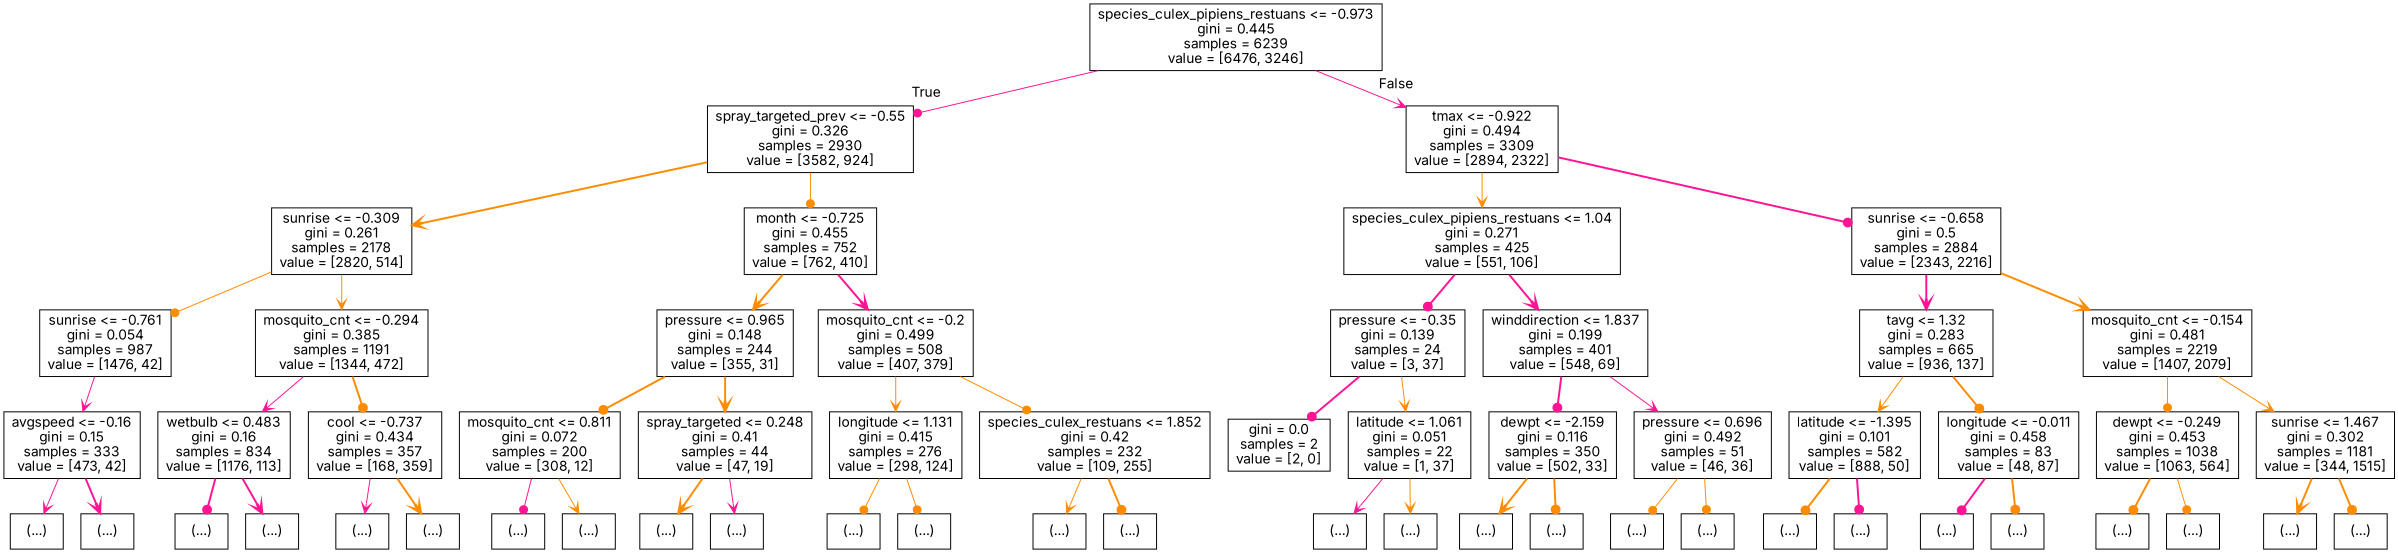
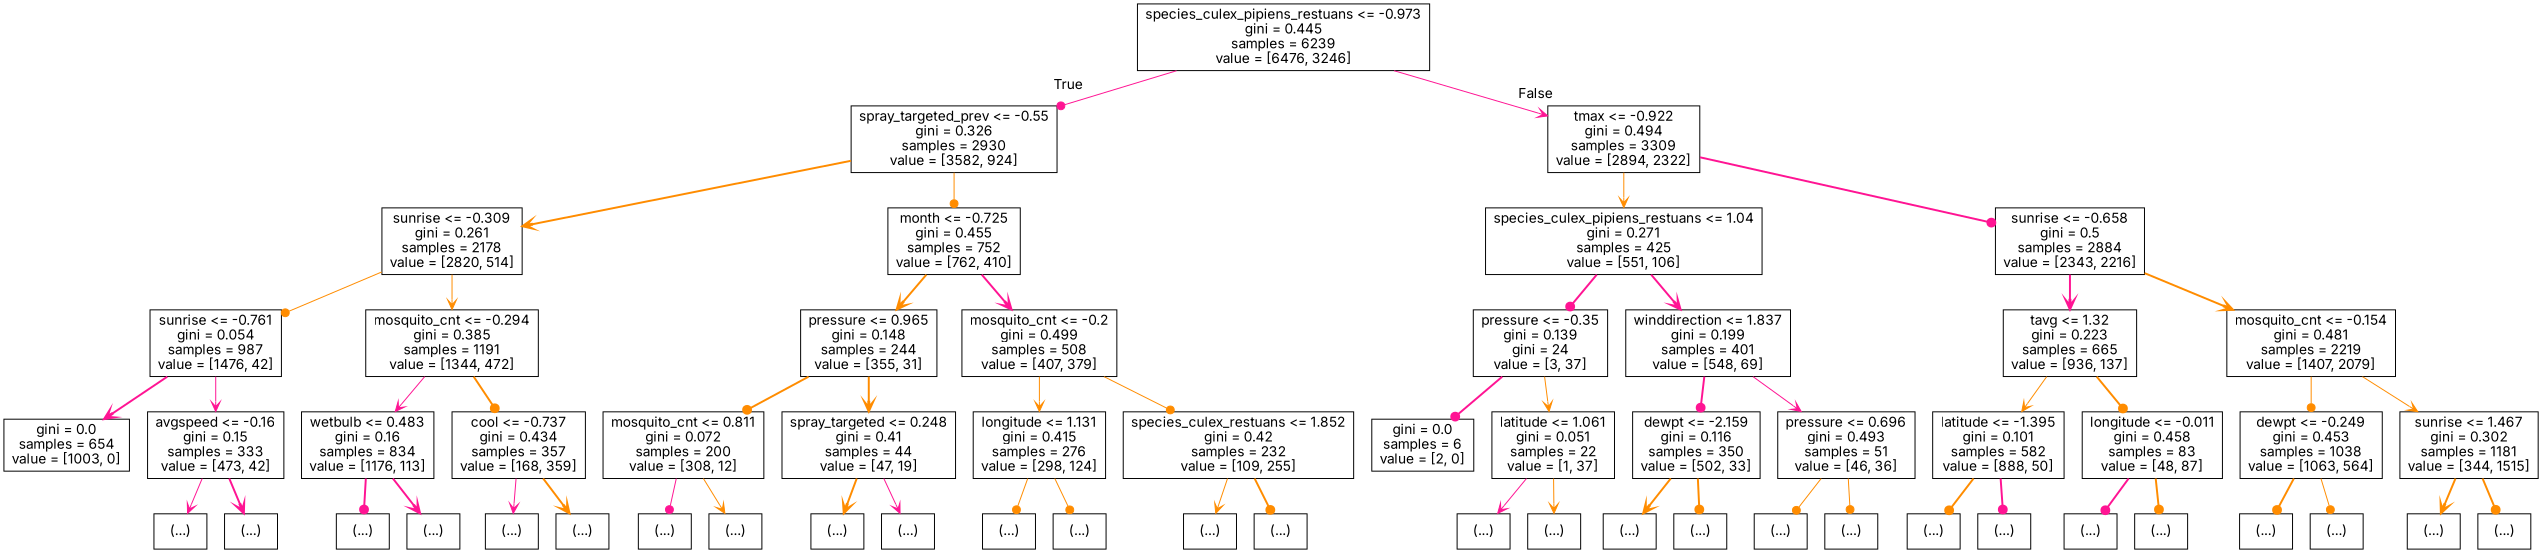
(1398, 343) -> (1540, 343)
(1926, 343) -> (2070, 343)
none -> (67, 445)
(1279, 445) -> (1423, 445)
(1703, 445) -> (1846, 445)
